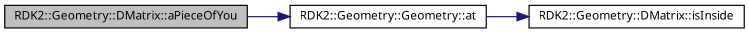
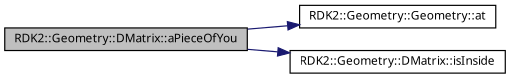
(502, 17) -> (263, 51)
